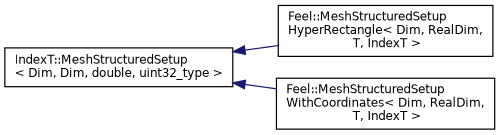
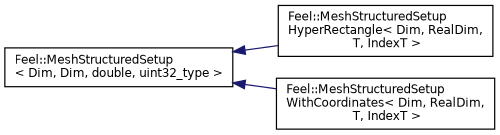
(119, 67) -> (119, 67)
